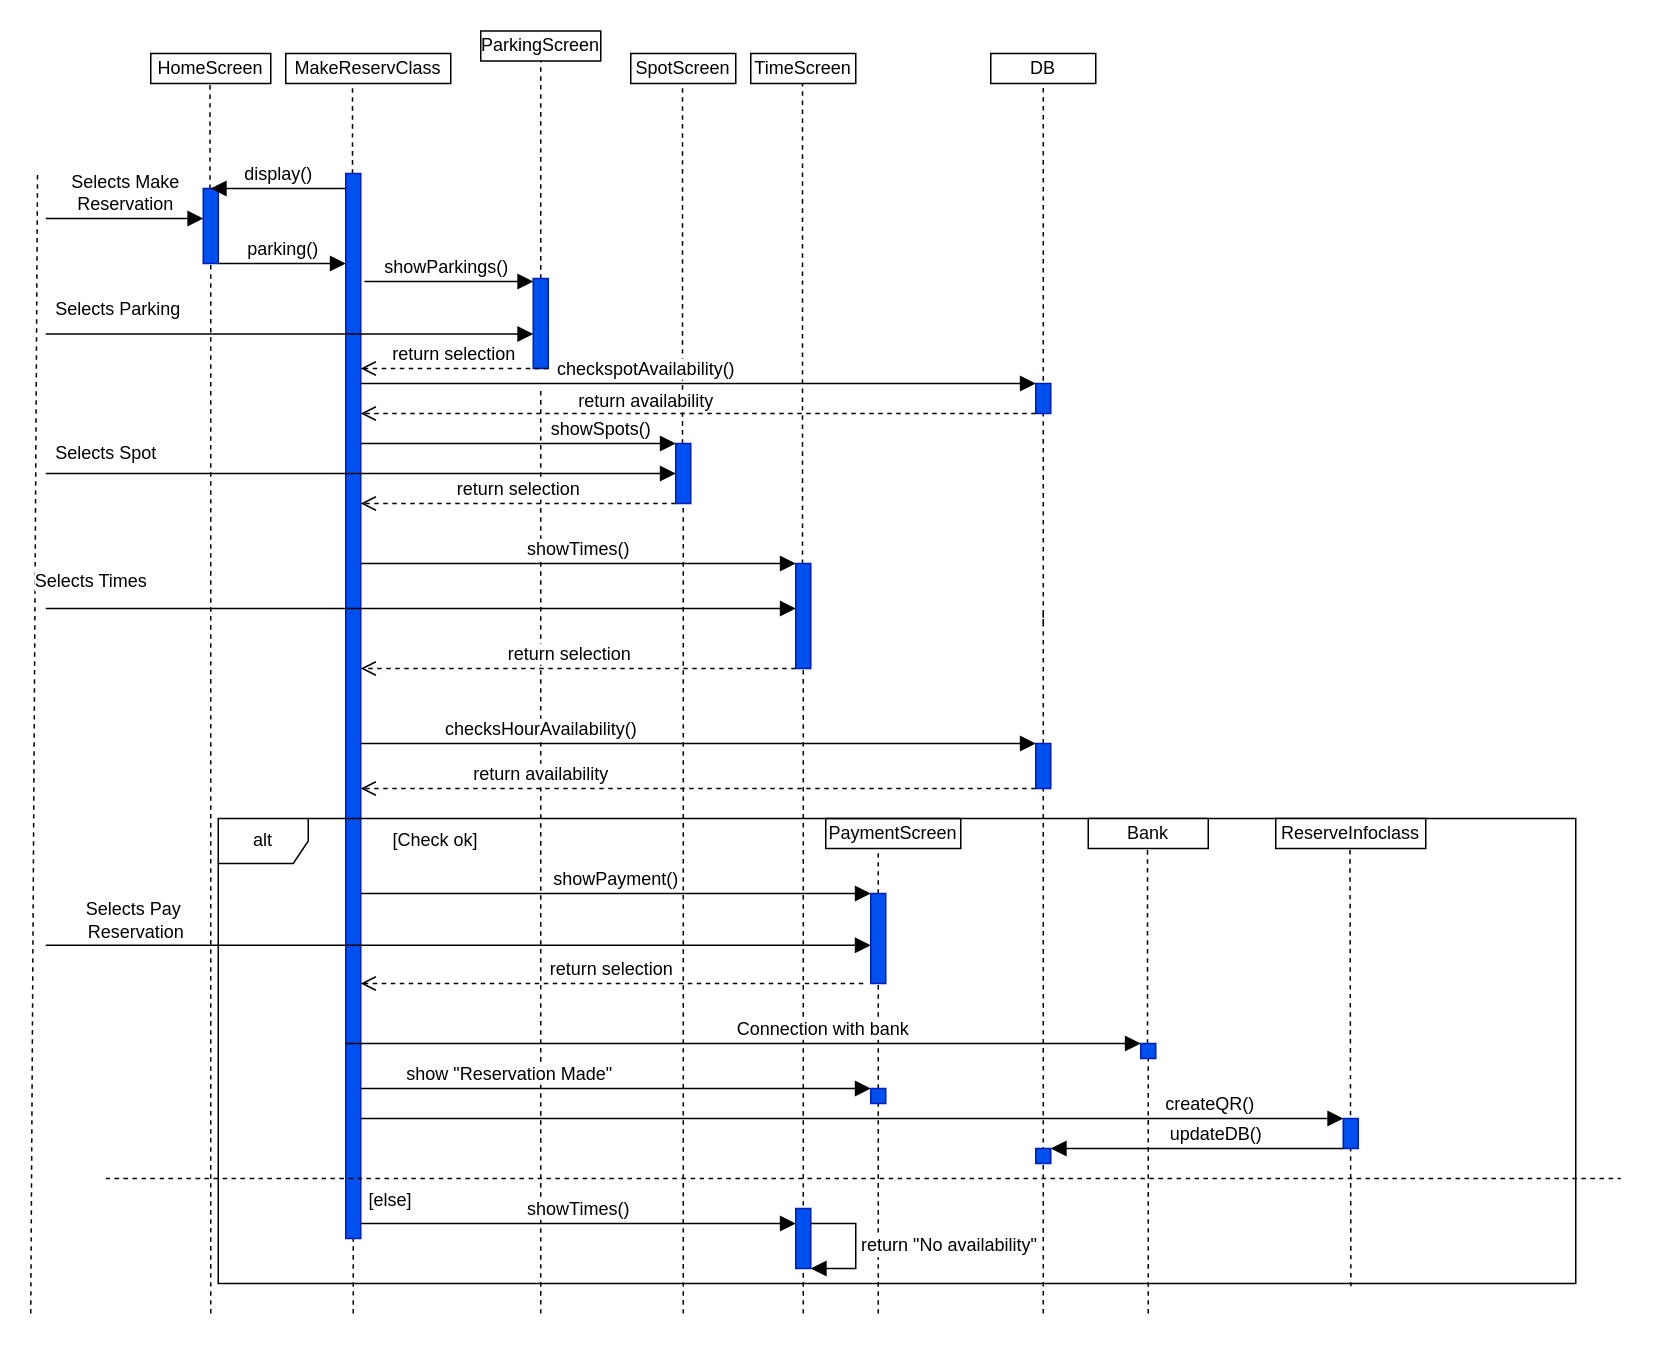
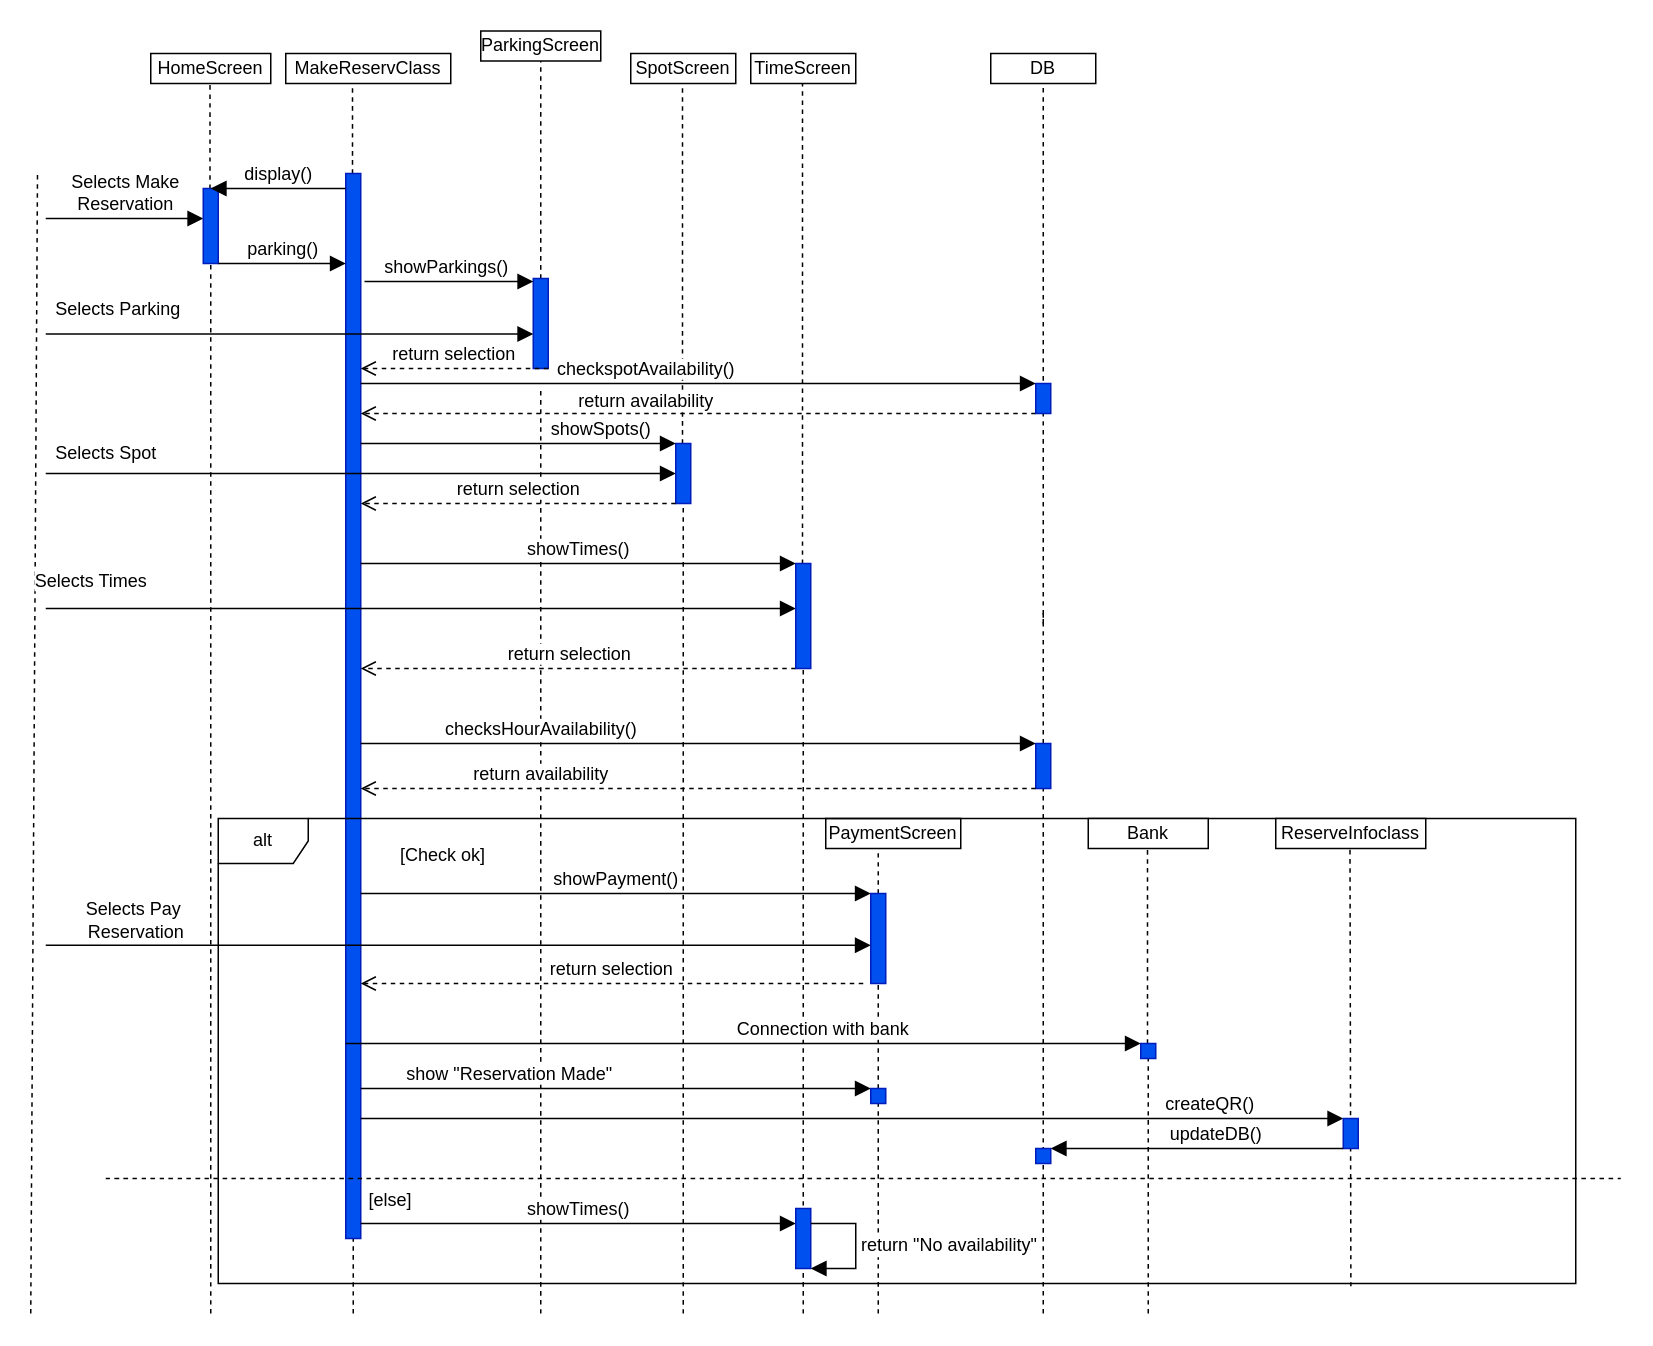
(436, 841) -> (443, 856)
